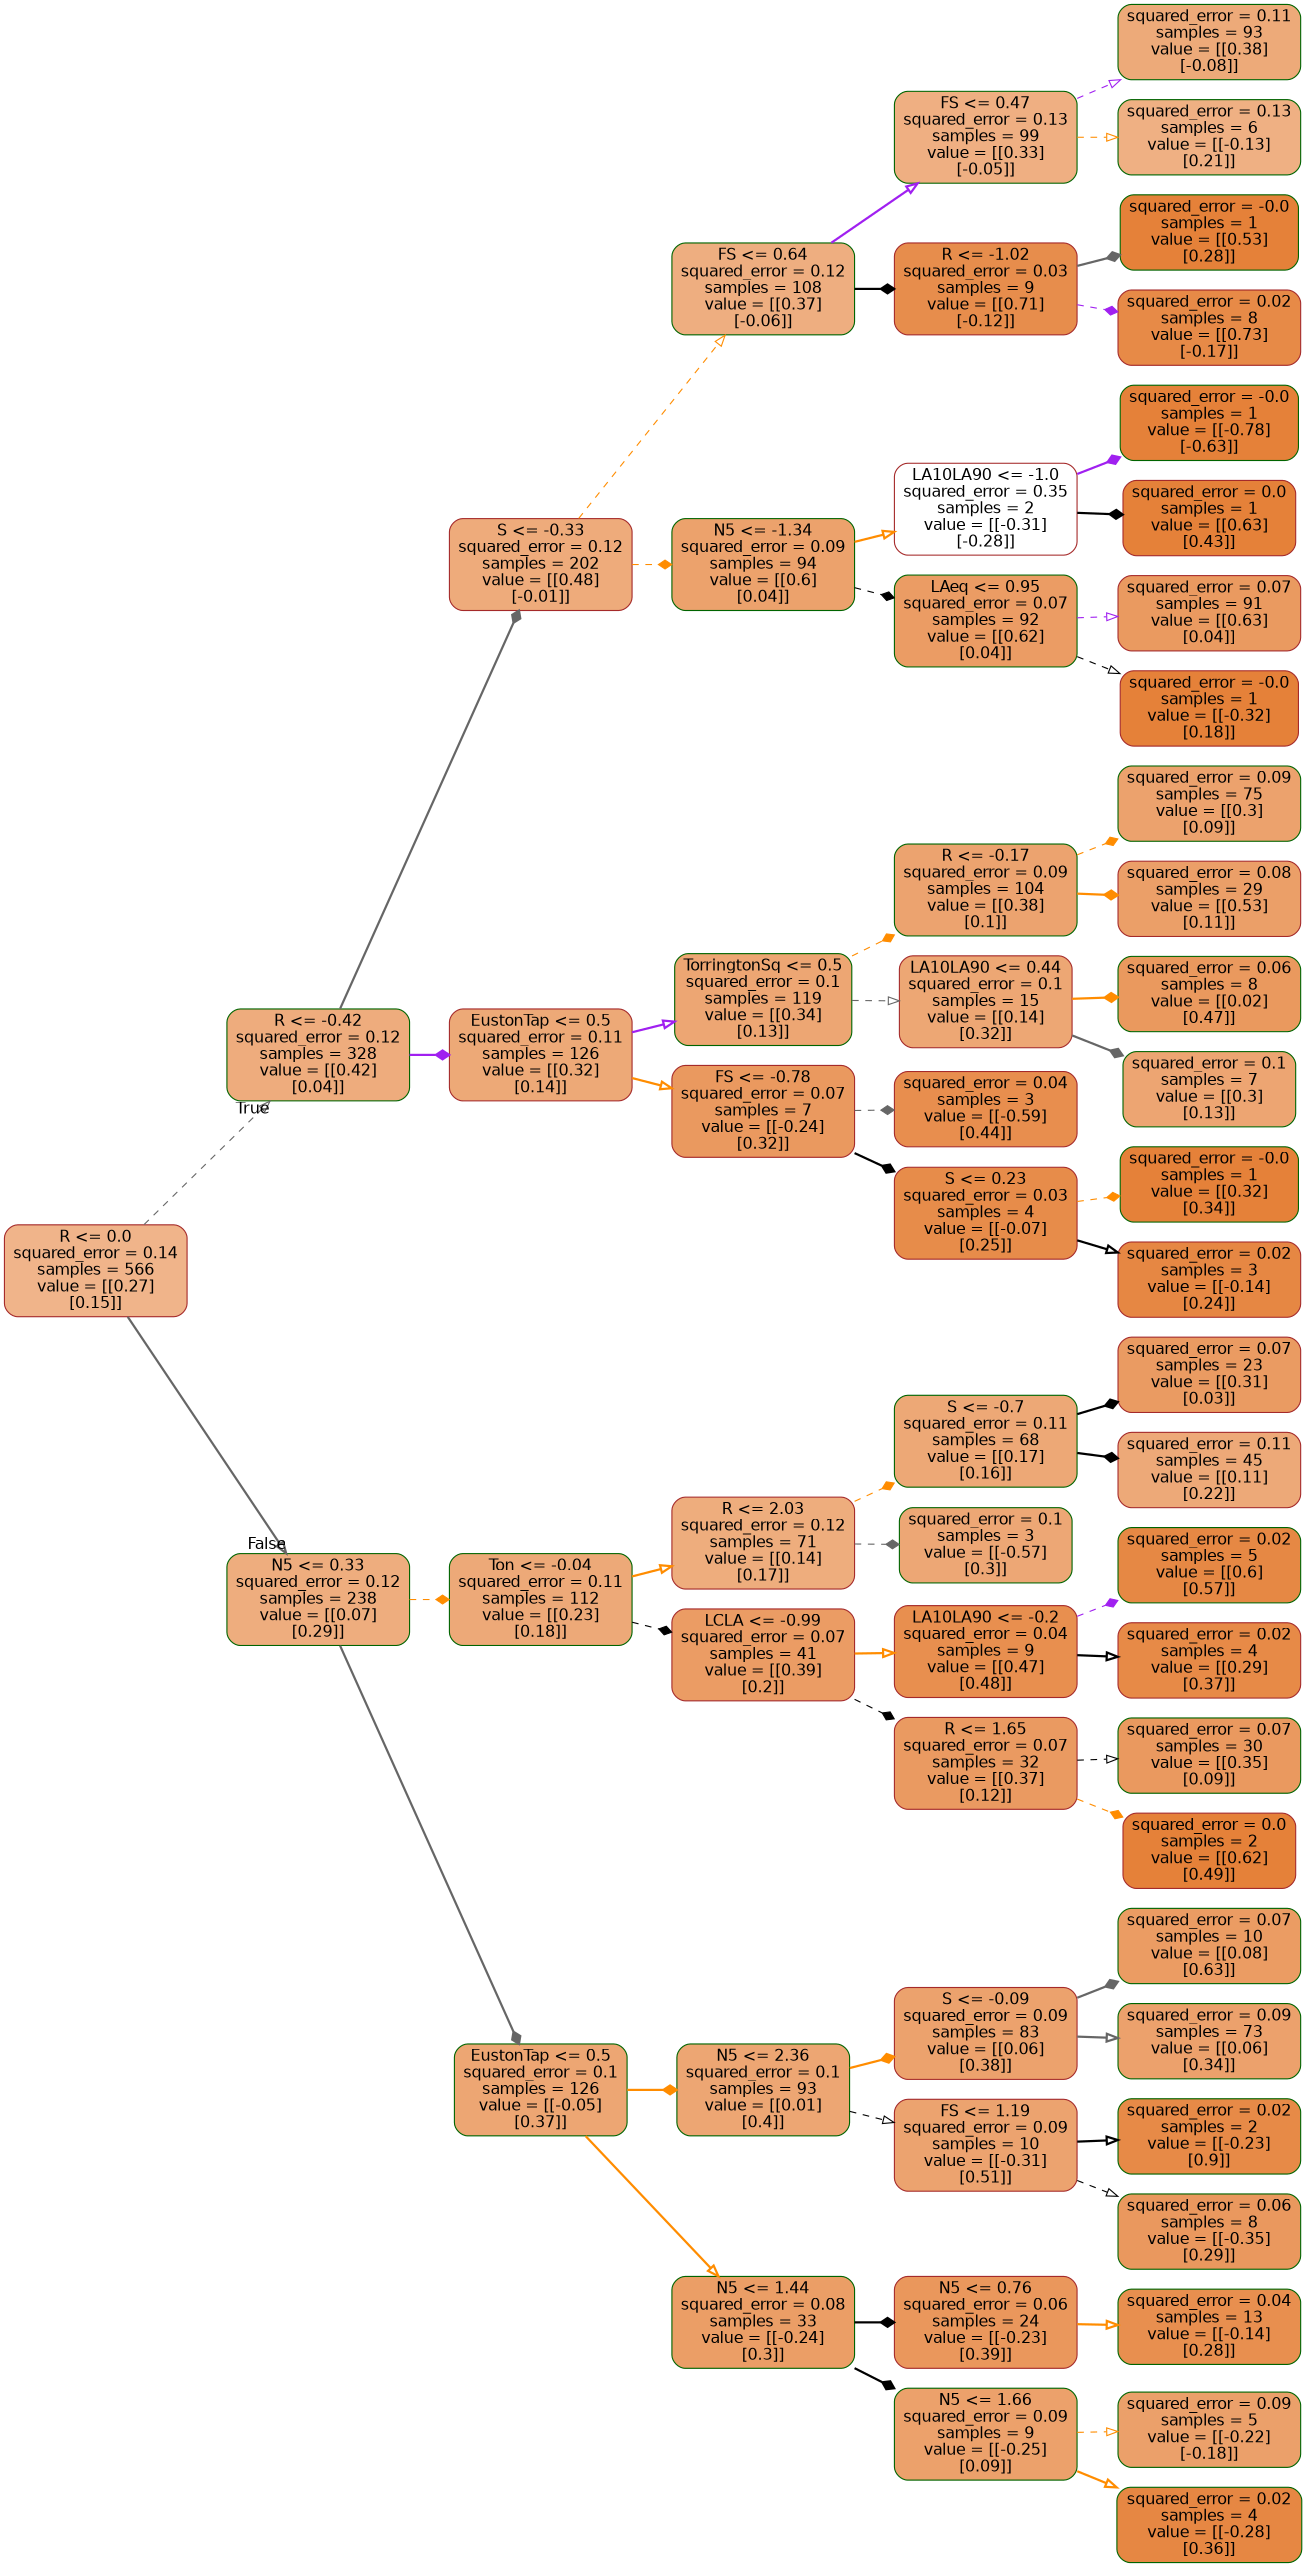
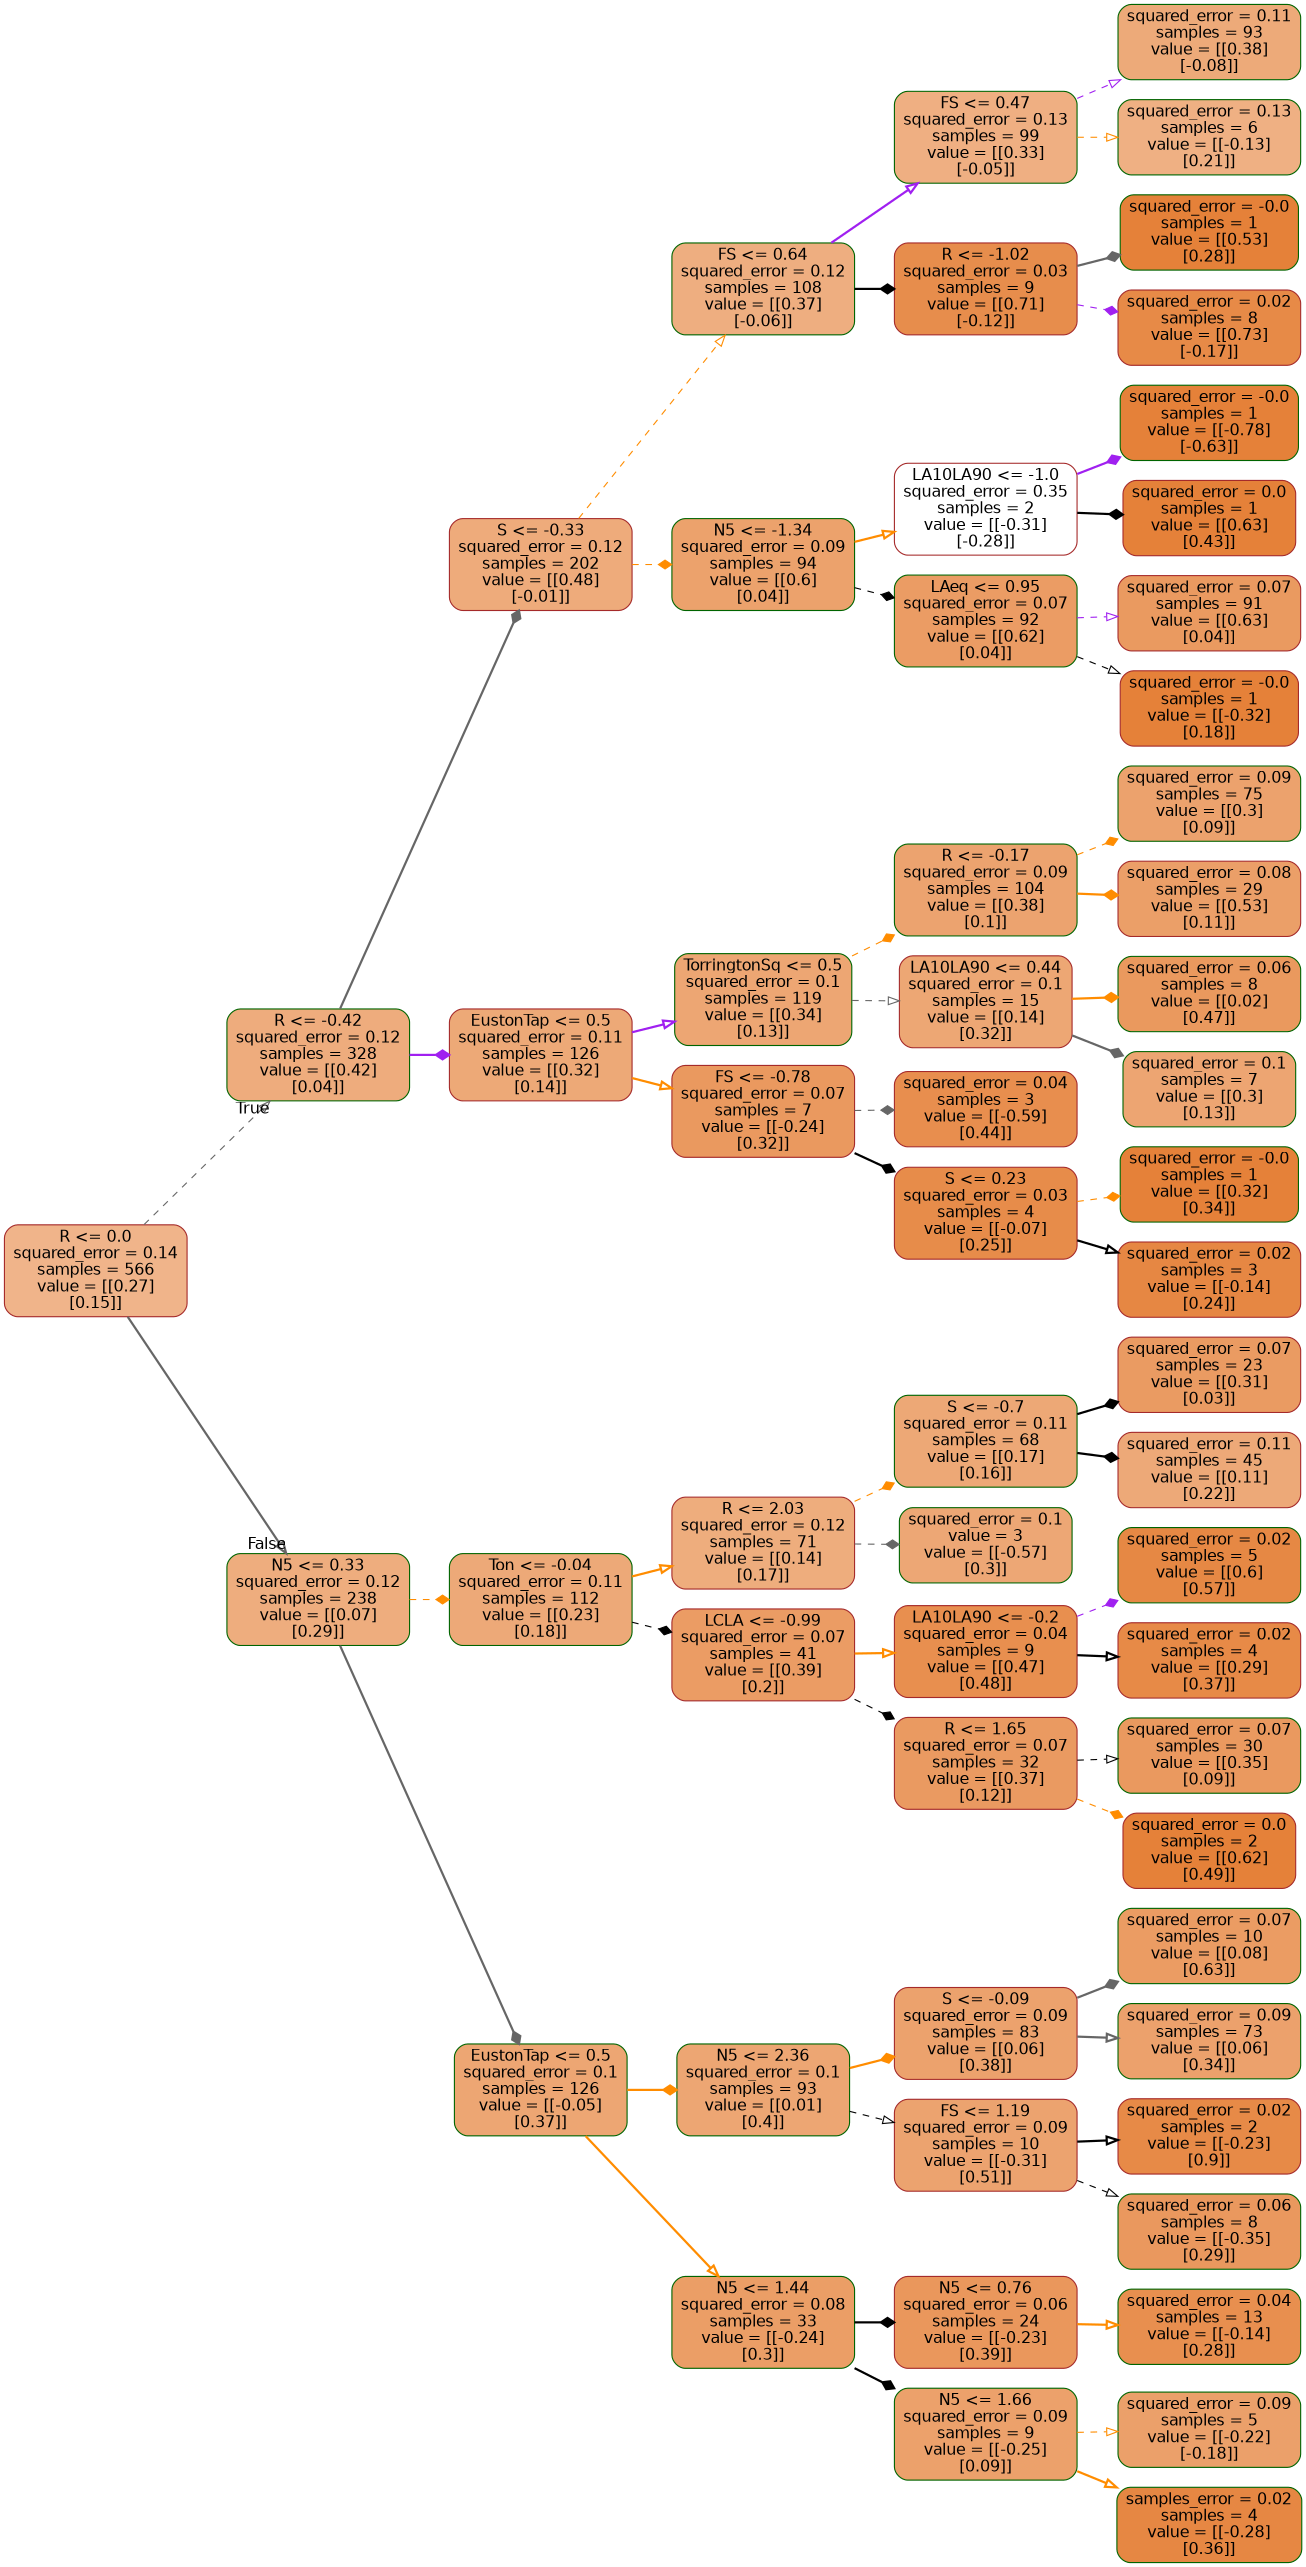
(986, 1545) -> (986, 1545)
(1209, 2136) -> (1209, 2136)
(1209, 2525) -> (1209, 2525)
